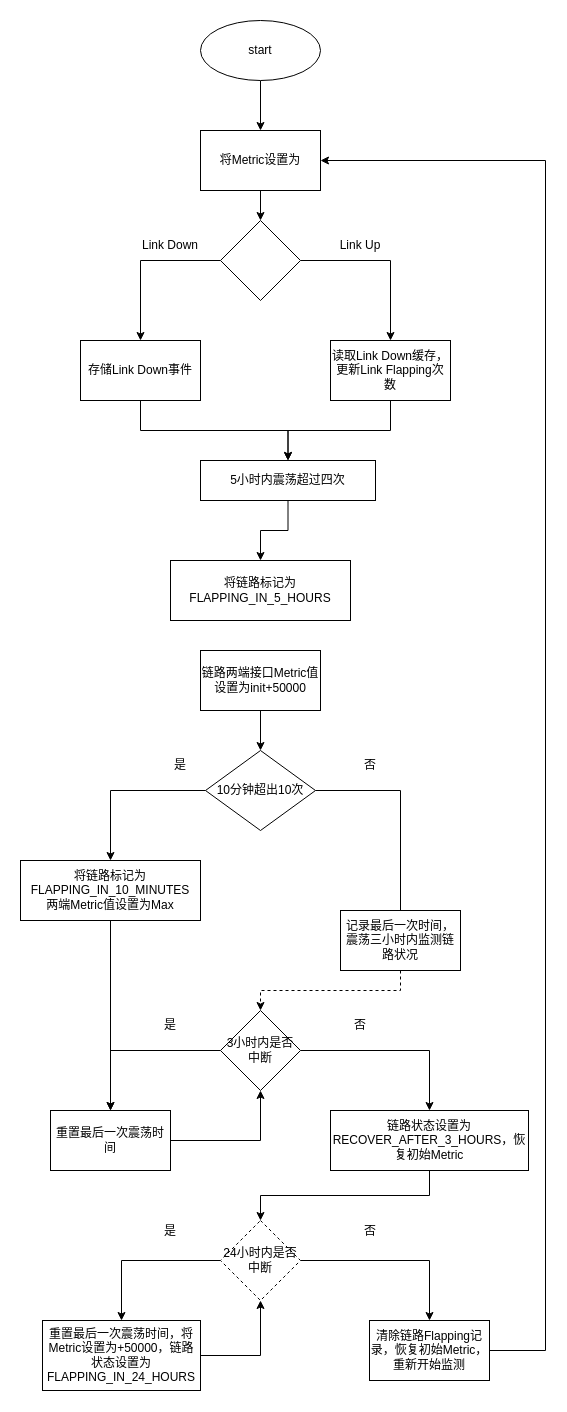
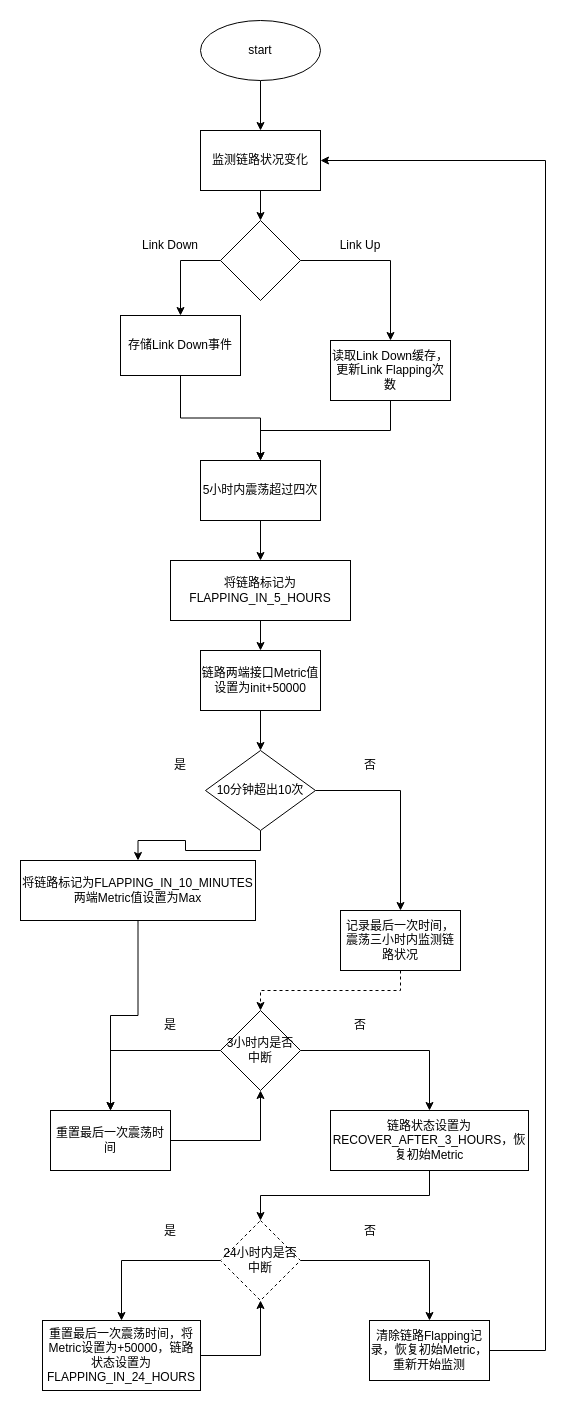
(261, 161) -> (261, 161)
(141, 371) -> (181, 346)
(288, 481) -> (261, 491)
none -> (261, 640)
(111, 891) -> (138, 891)
(401, 905) -> (401, 902)
